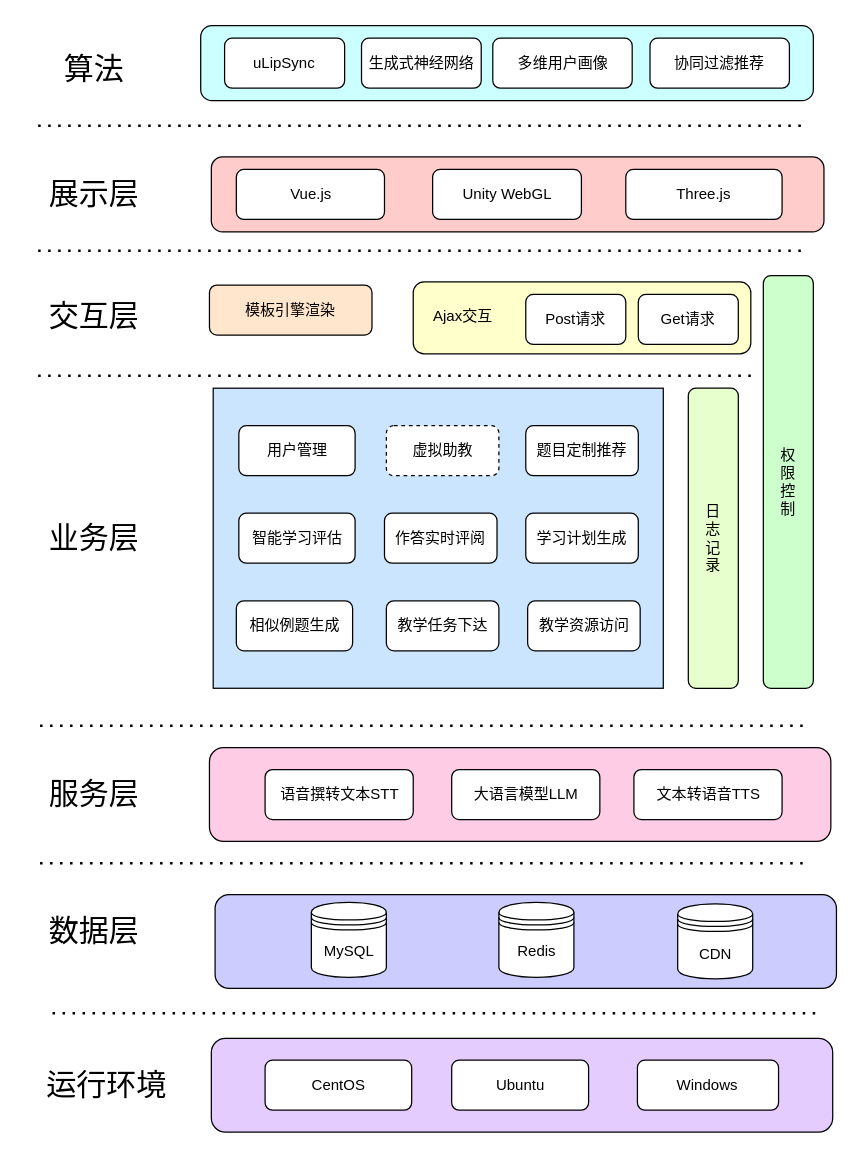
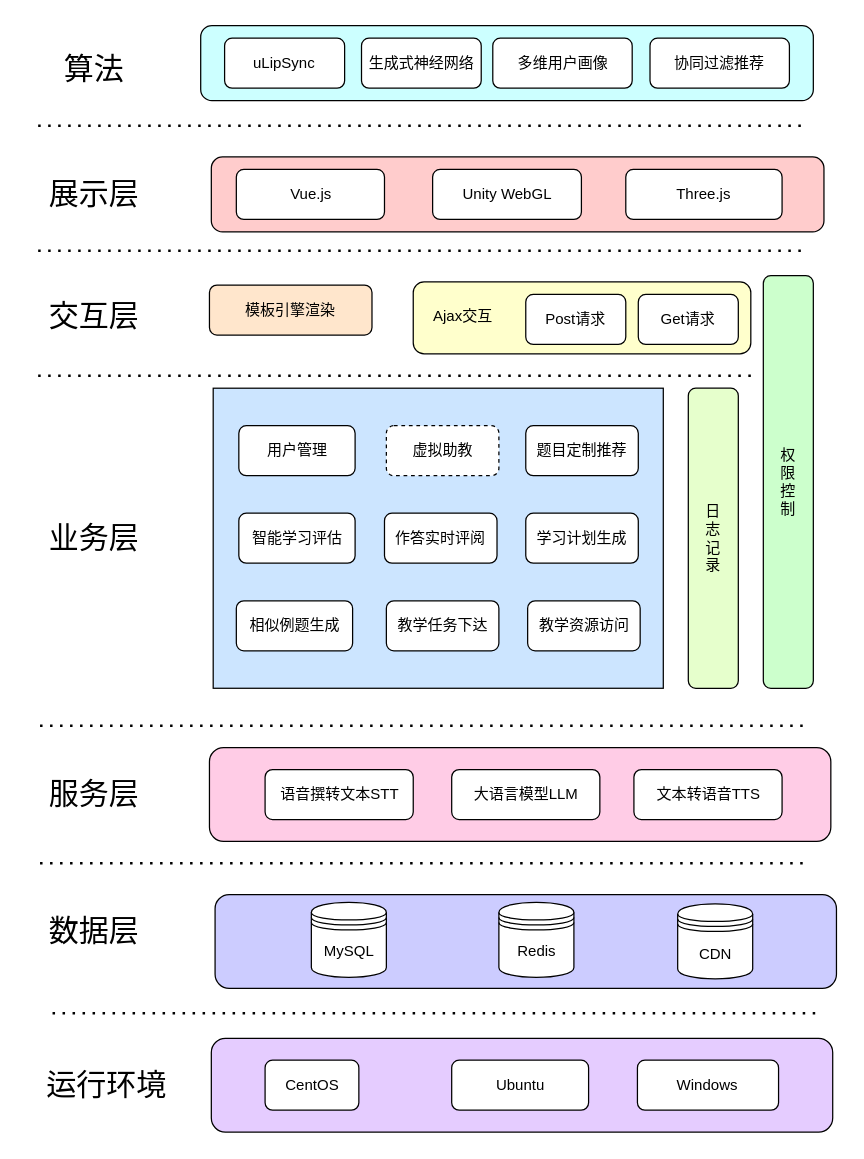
(338, 1085) -> (312, 1085)
